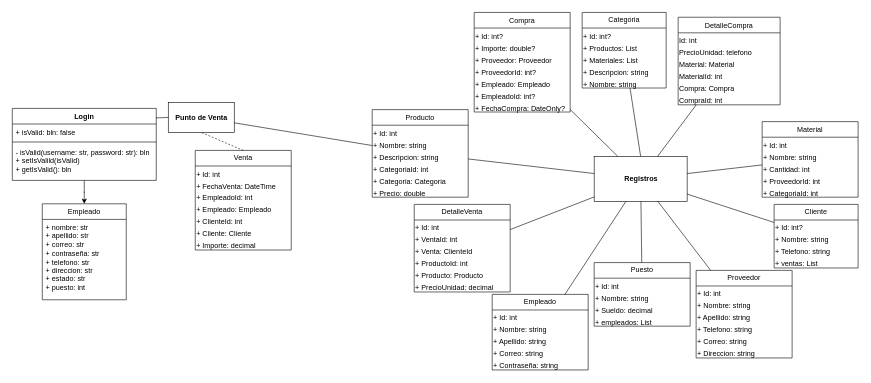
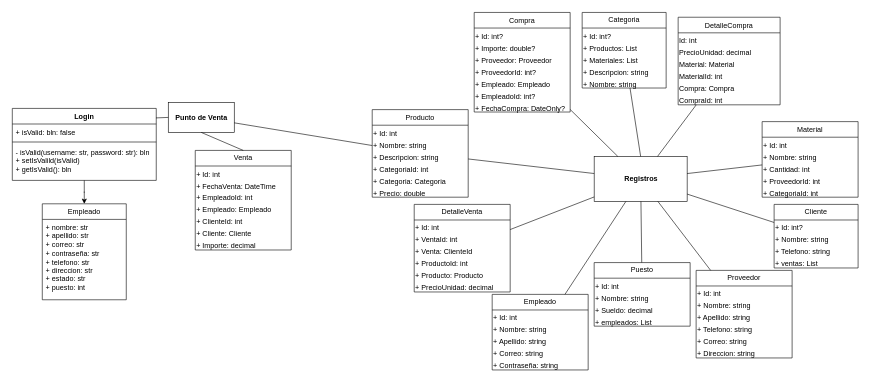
(719, 53) -> (716, 53)
(221, 141) -> (221, 141)
